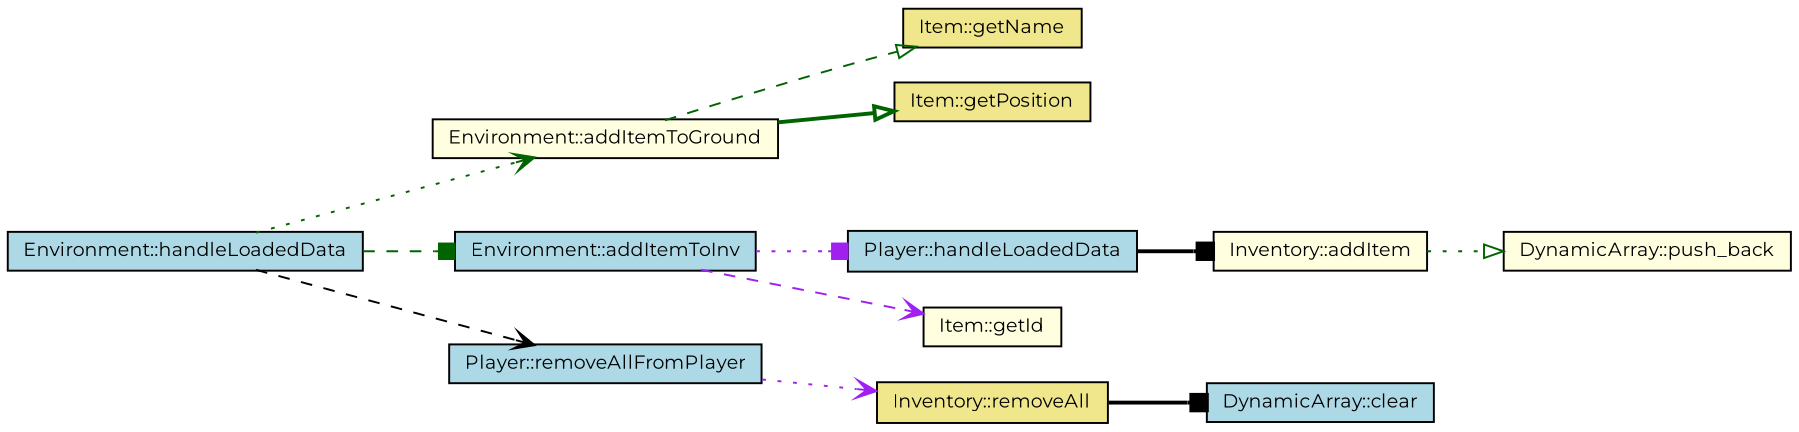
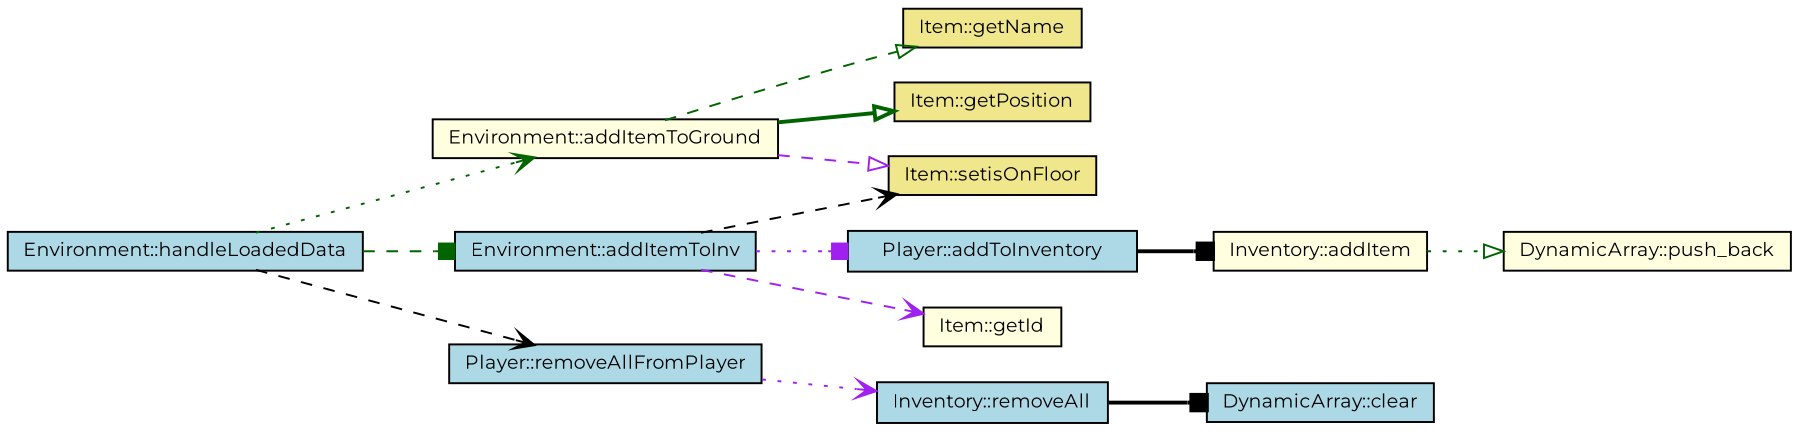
none -> (992, 176)
(992, 251) -> (992, 251)
(992, 403) -> (992, 403)
